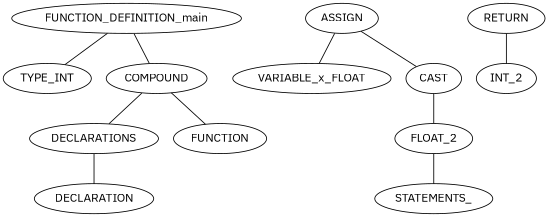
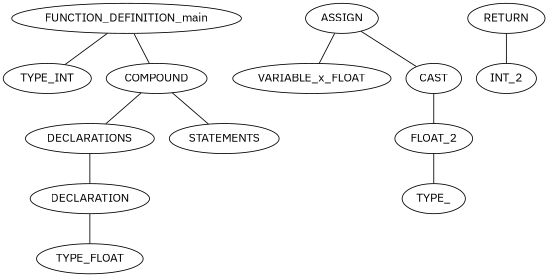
(220, 139) -> (224, 139)
(434, 199) -> (434, 199)
none -> (90, 259)
